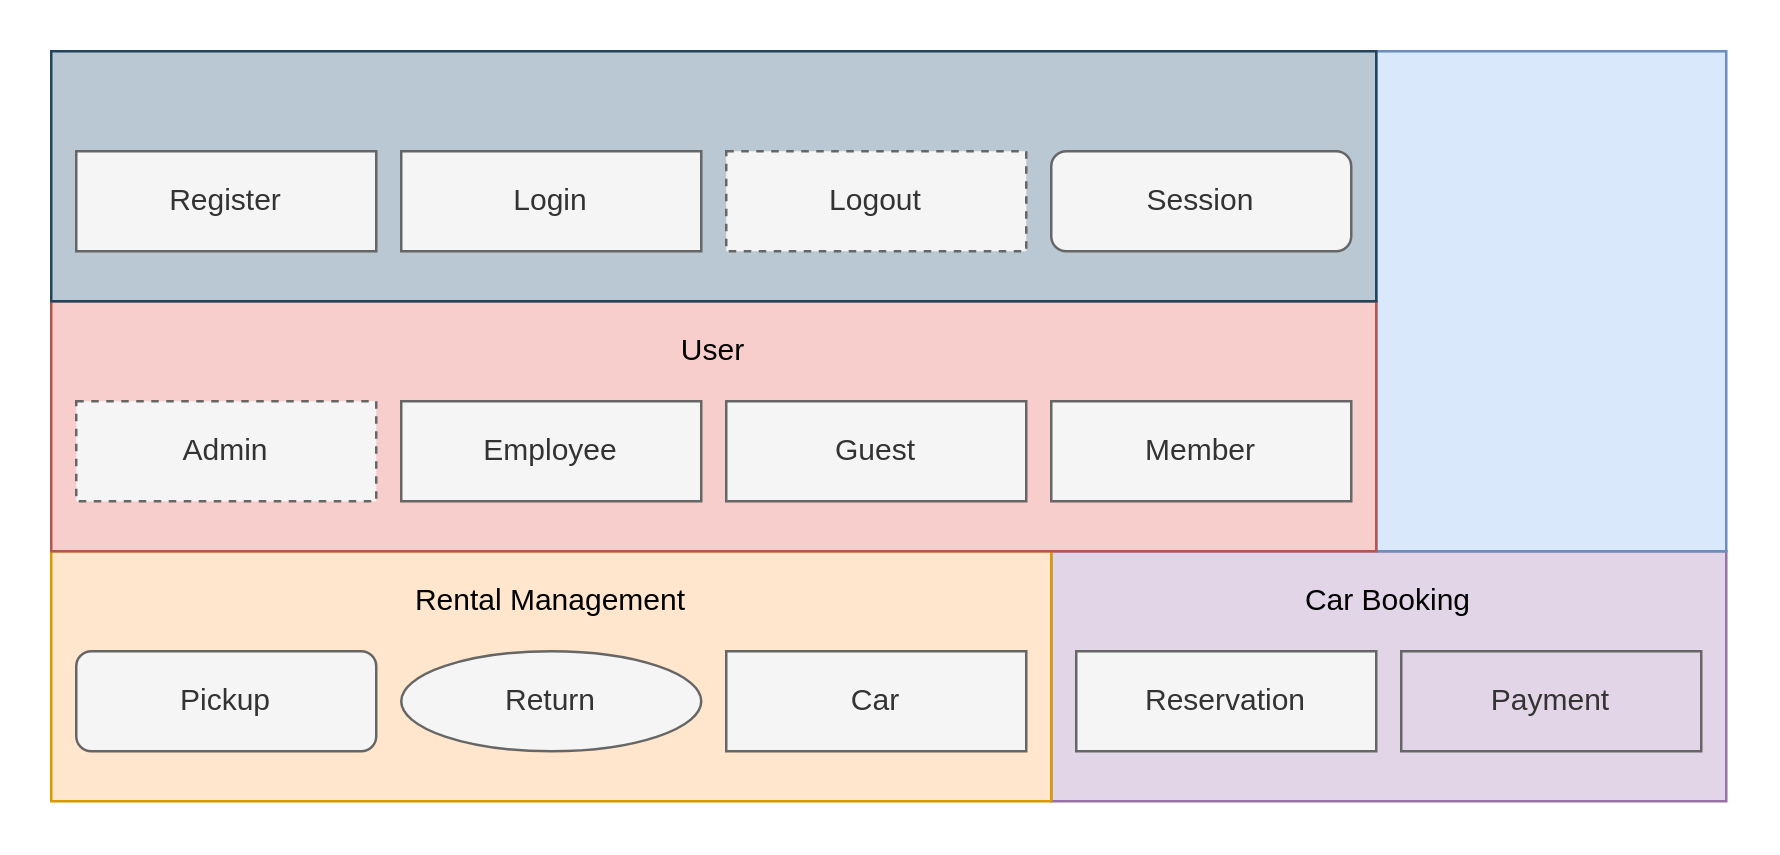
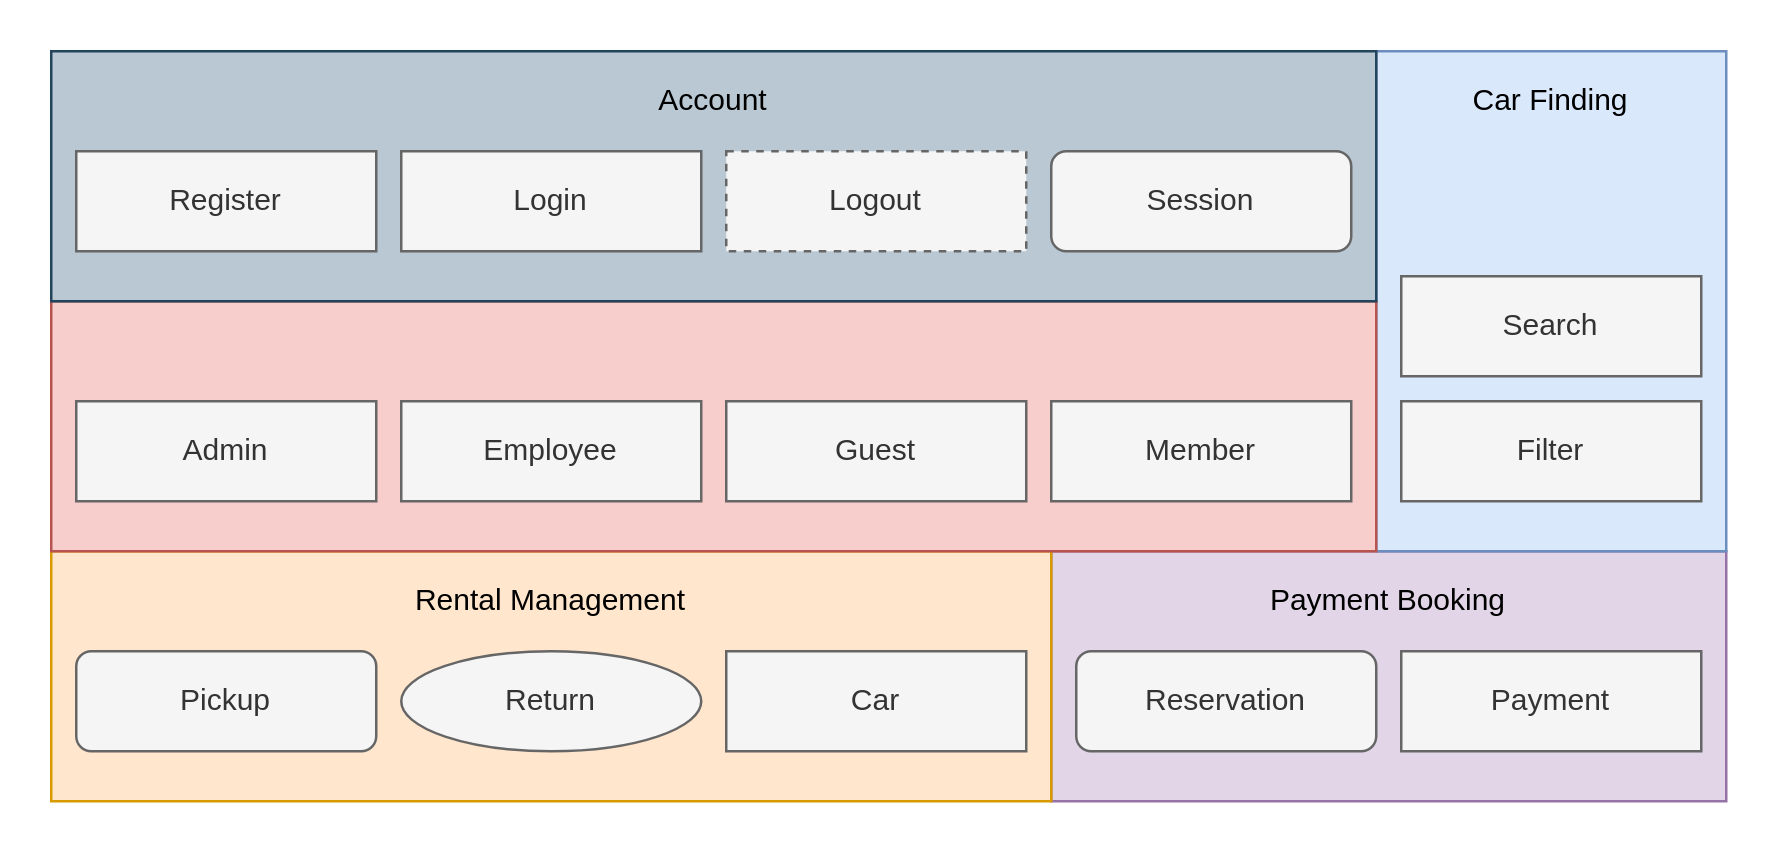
none -> (714, 101)
none -> (1551, 101)
none -> (1551, 326)
(714, 351) -> none
(226, 451) -> (226, 451)
none -> (1551, 451)
(1389, 601) -> (1389, 601)
(1226, 701) -> (1226, 701)
(1551, 701) -> (1551, 701)
